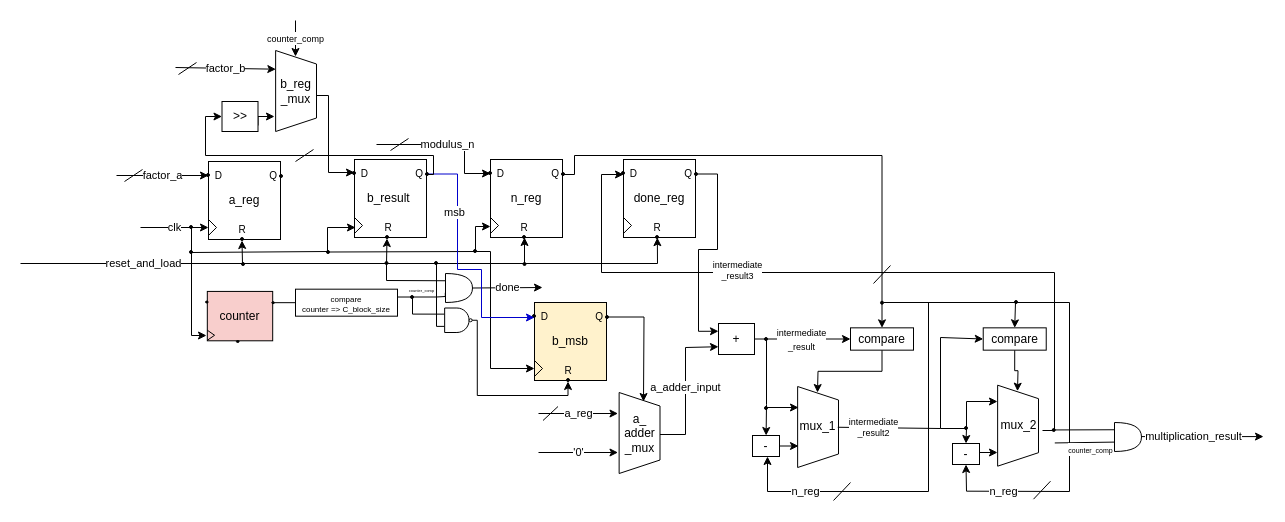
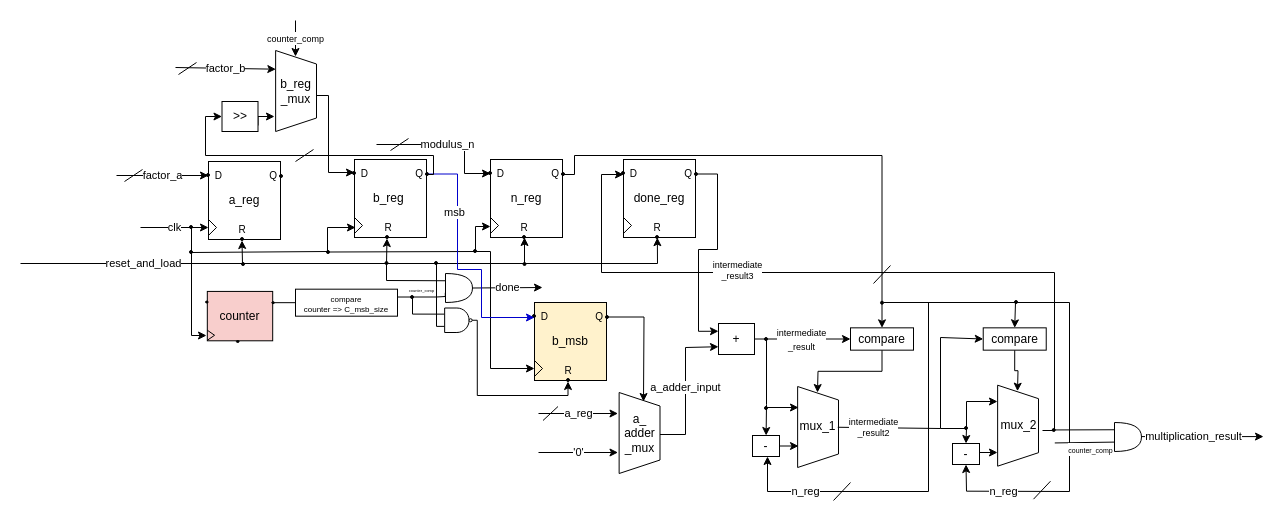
(391, 199) -> (391, 199)
(347, 303) -> (347, 303)
